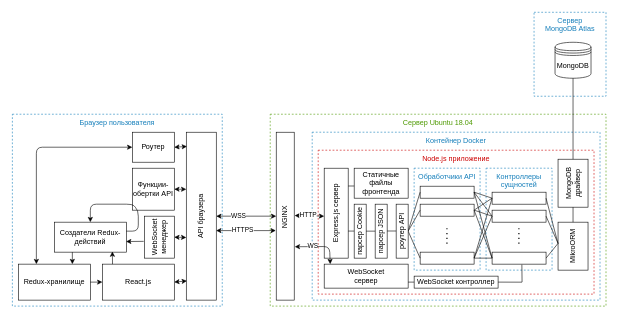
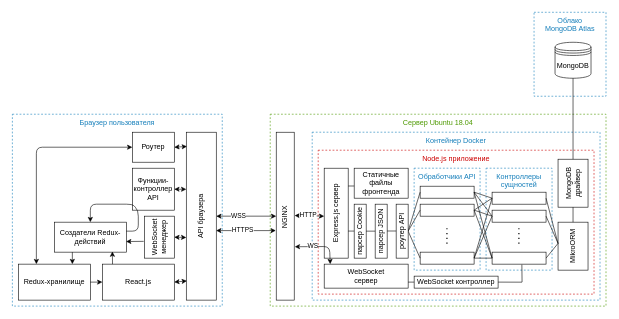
(570, 20) -> (570, 20)
(153, 189) -> (153, 189)
